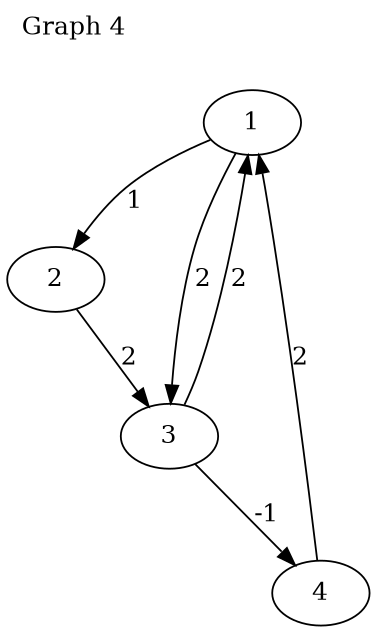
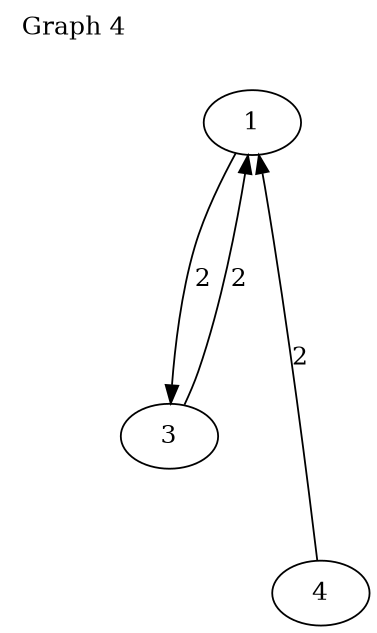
(56, 279) -> none
(238, 508) -> none
